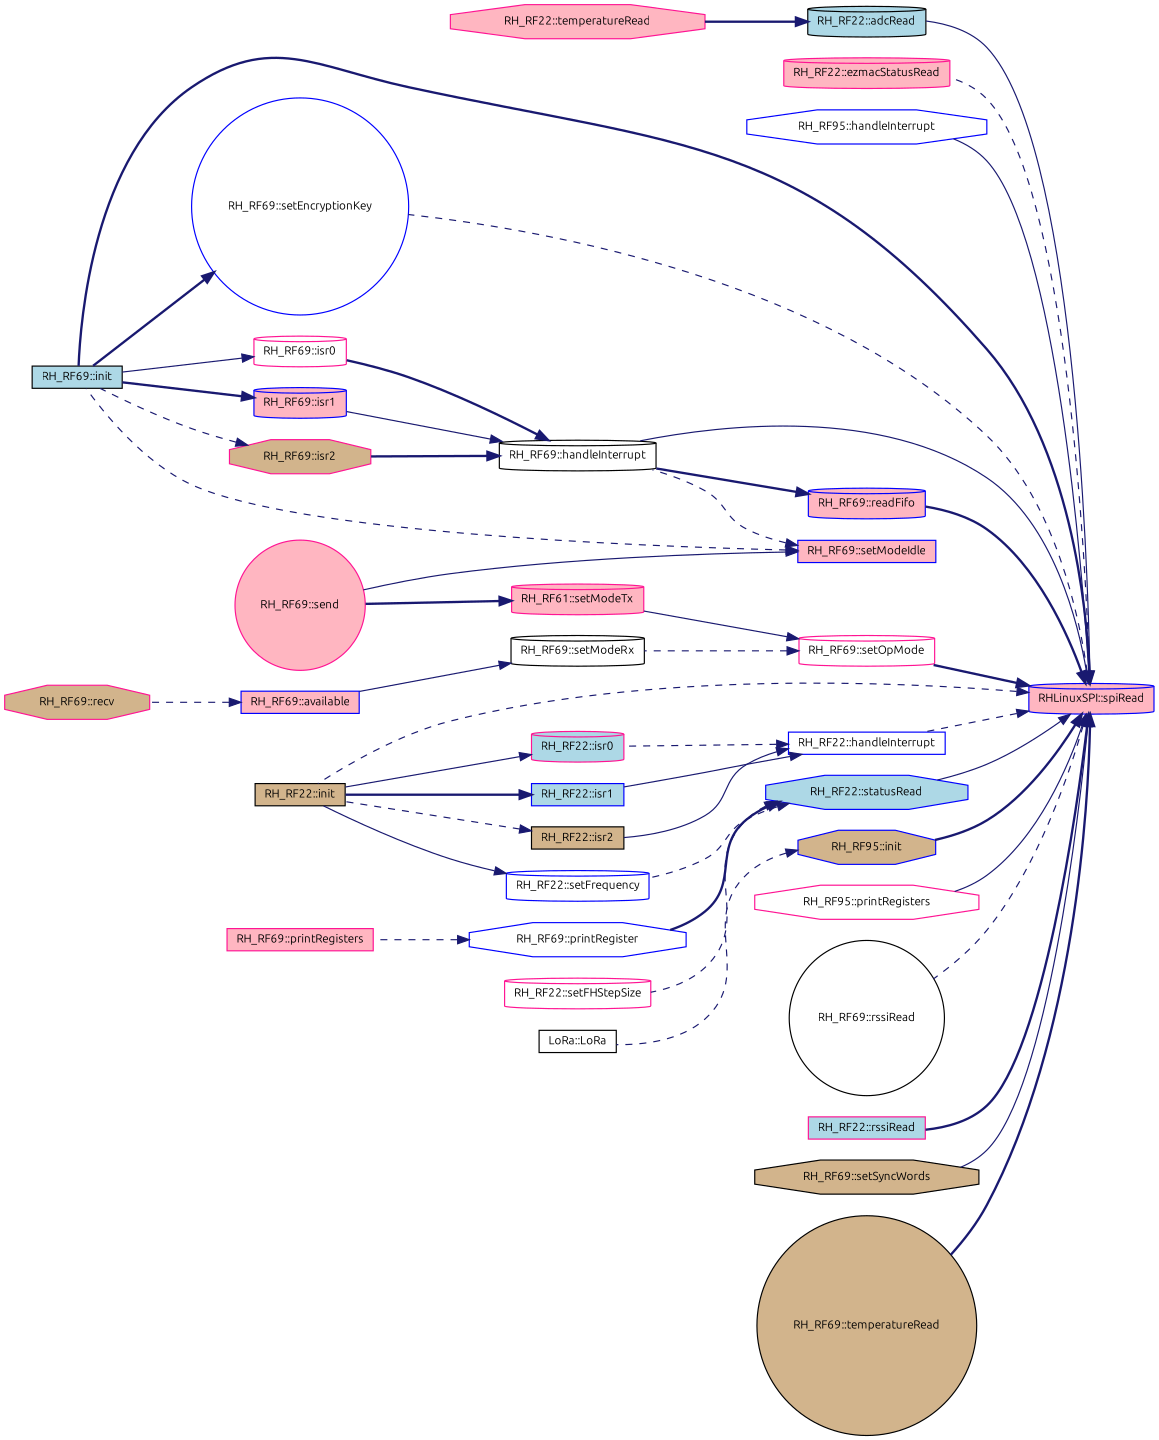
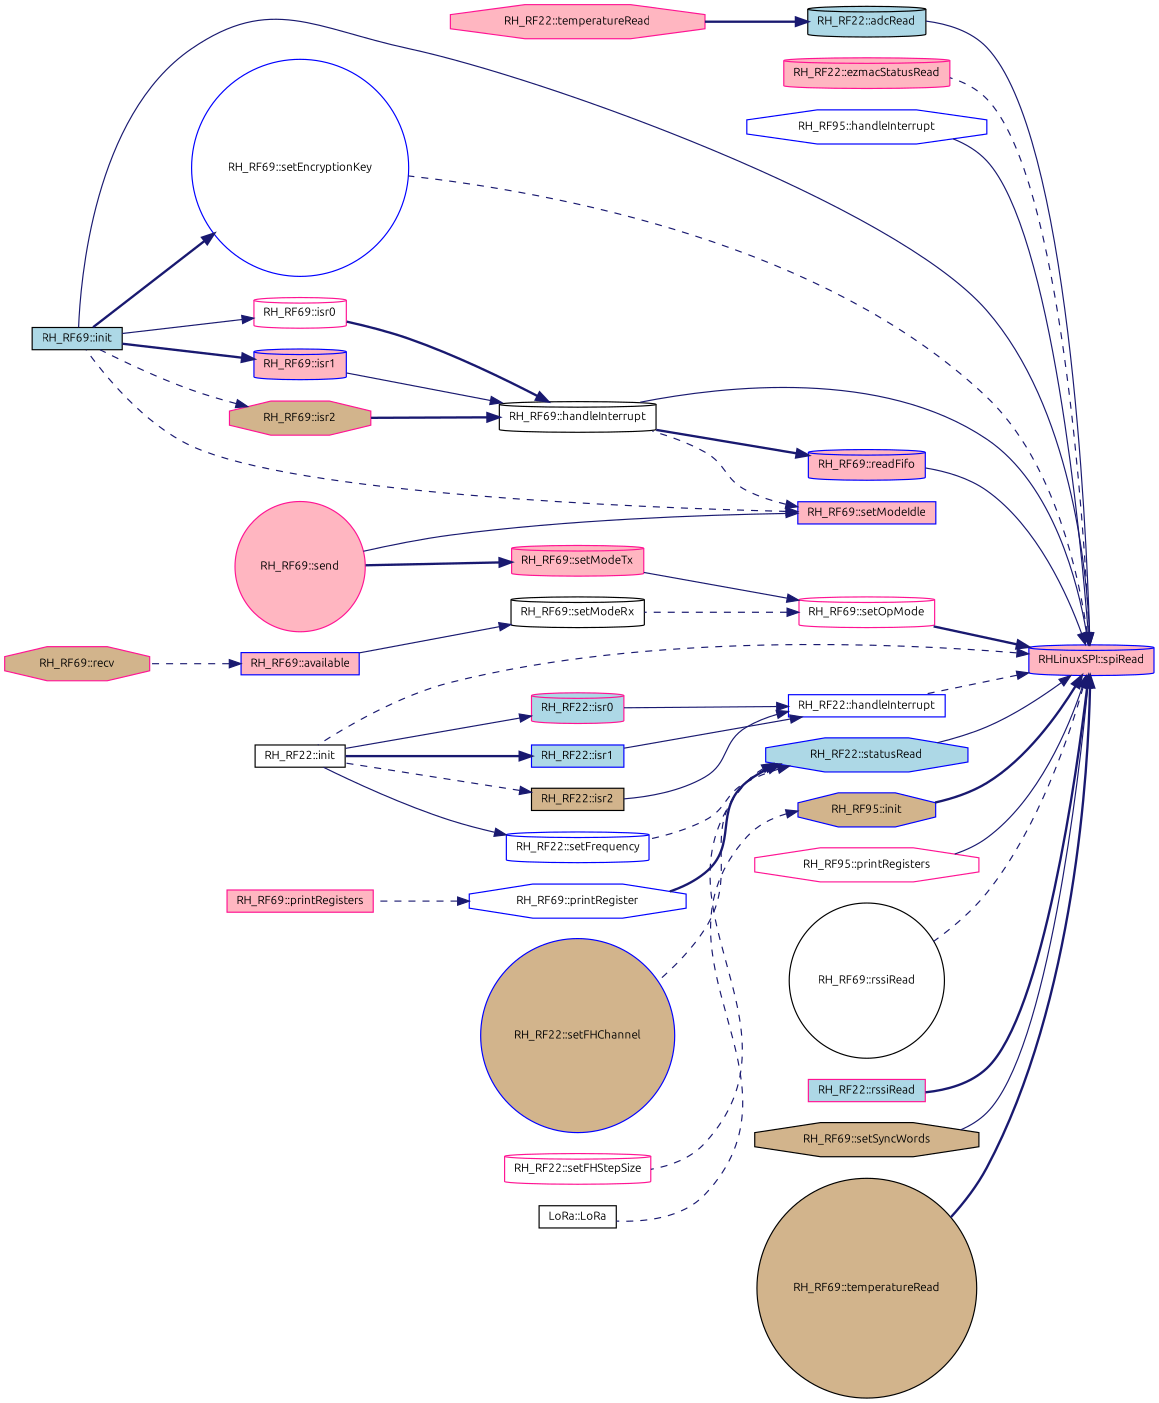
(634, 133) -> (622, 115)
(1025, 567) -> (1025, 528)
(578, 599) -> (578, 561)
(700, 745) -> (700, 707)
(300, 795) -> (300, 756)
none -> (578, 1036)
